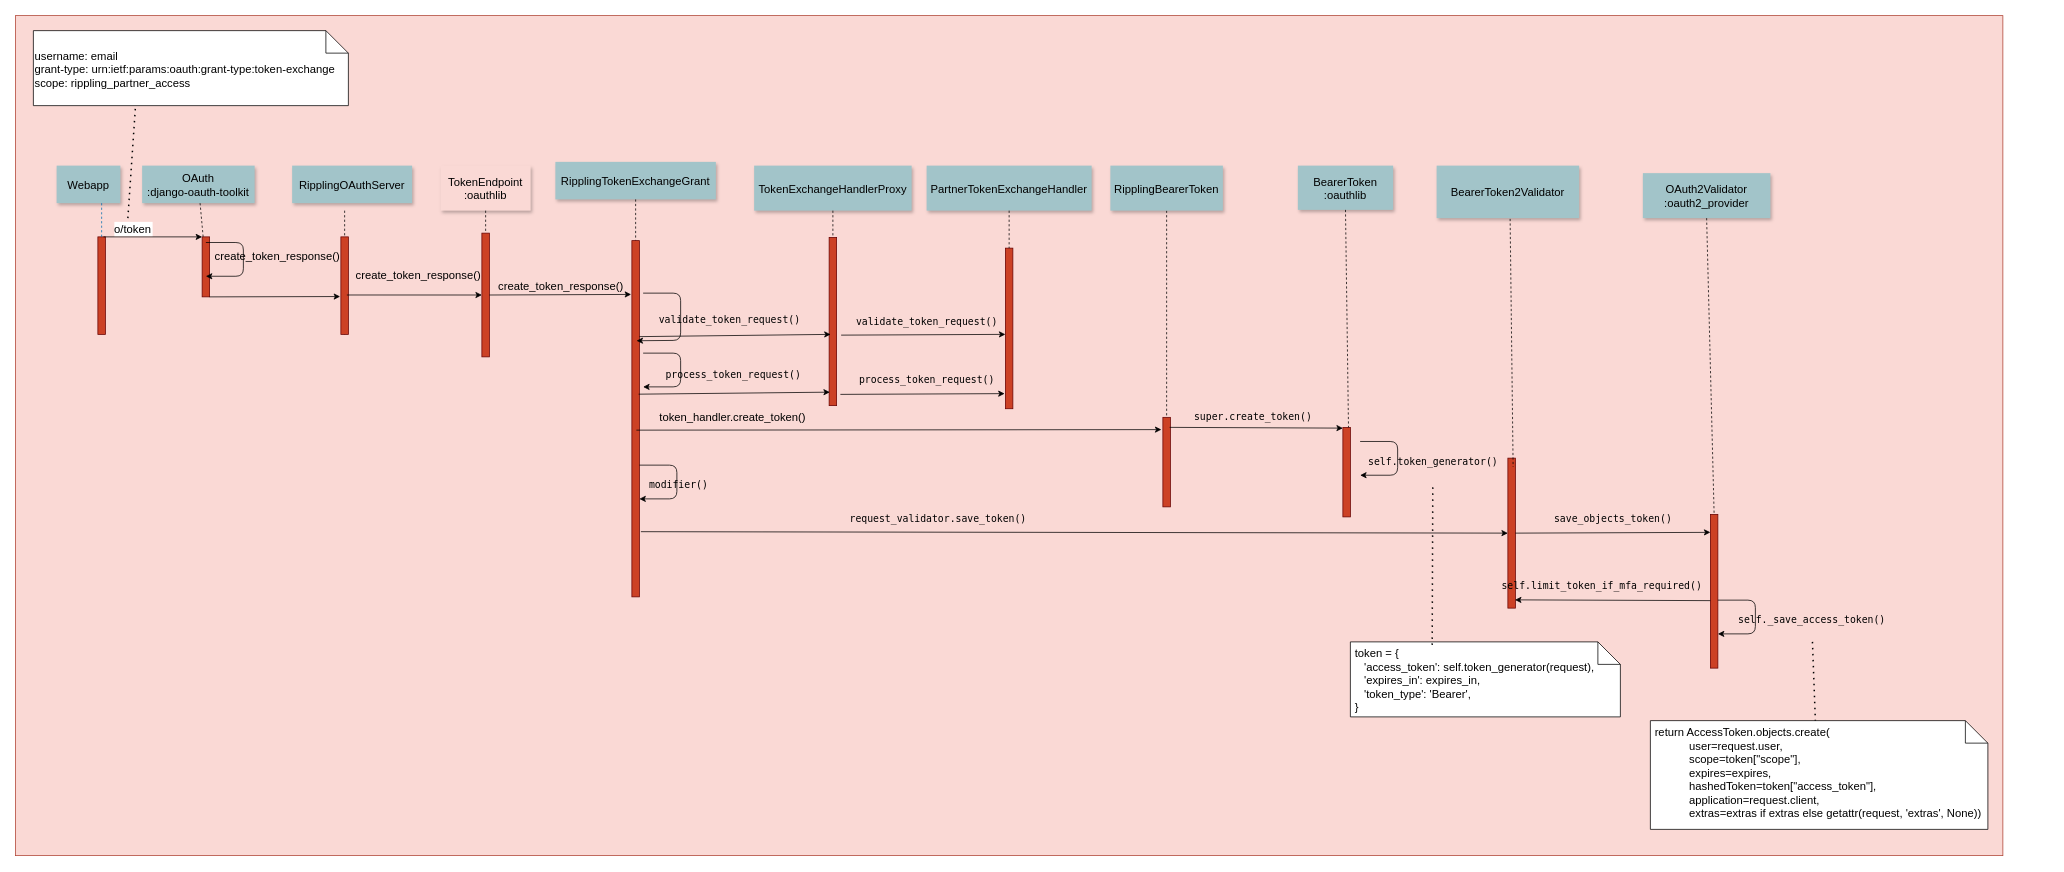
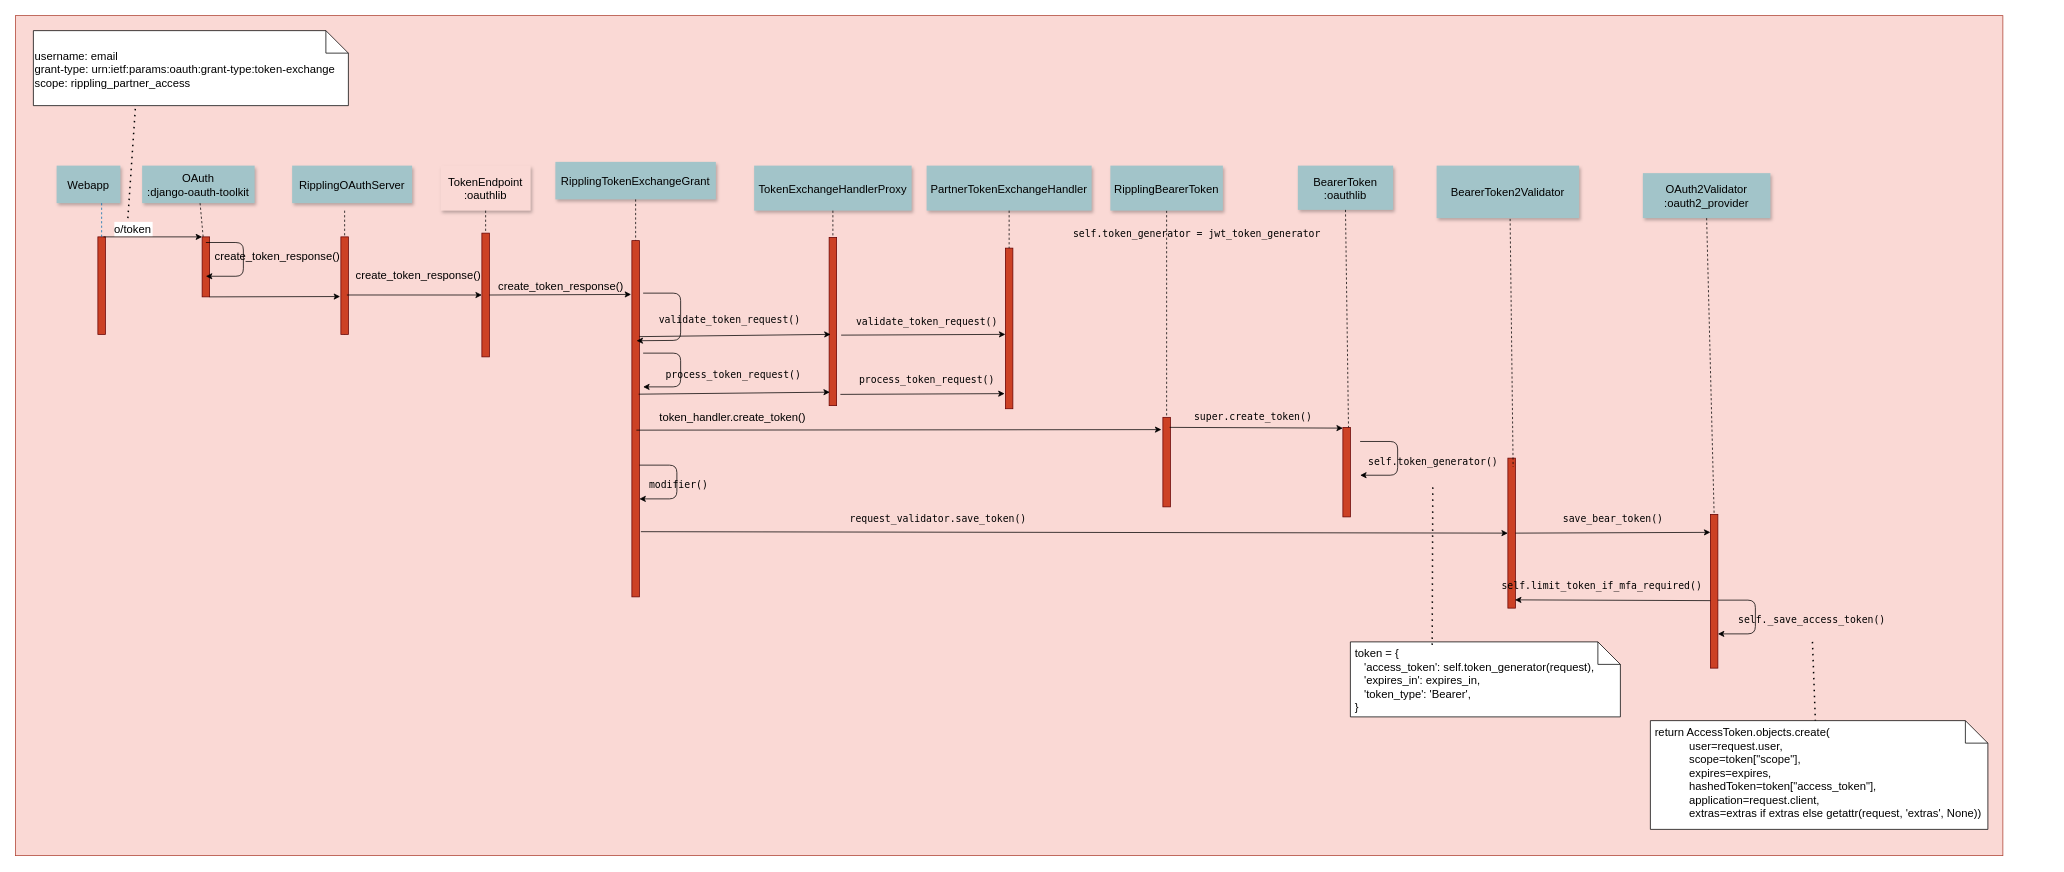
none -> (1197, 233)
(1613, 518) -> (1613, 518)
